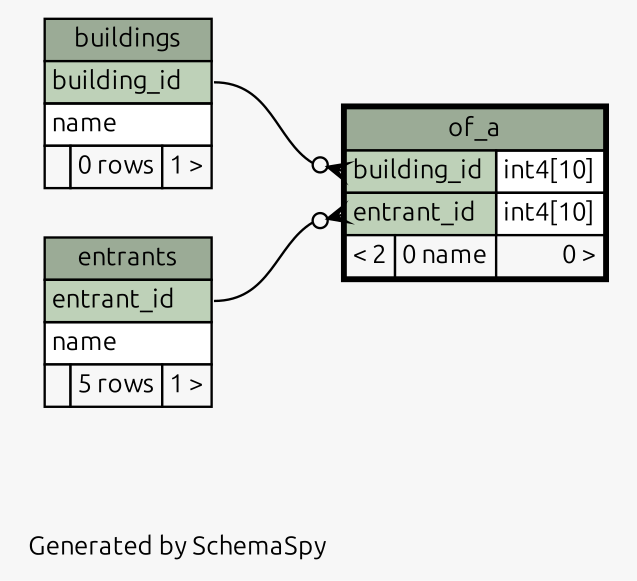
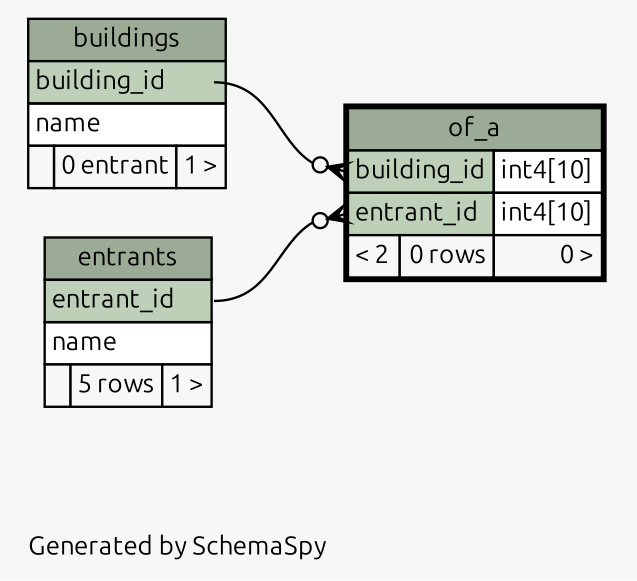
(116, 166) -> (115, 166)
(446, 255) -> (448, 255)
